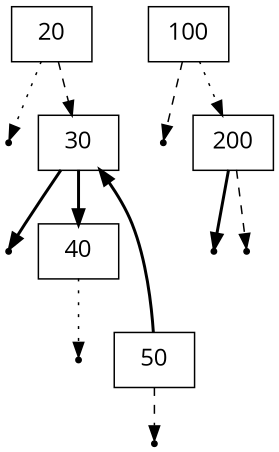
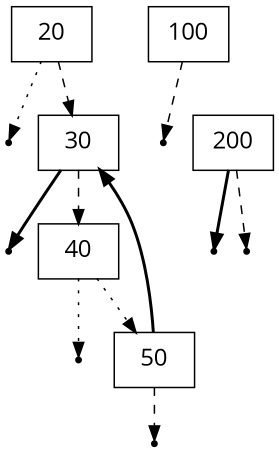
(208, 82) -> none
(79, 190) -> (79, 190)
none -> (112, 300)
